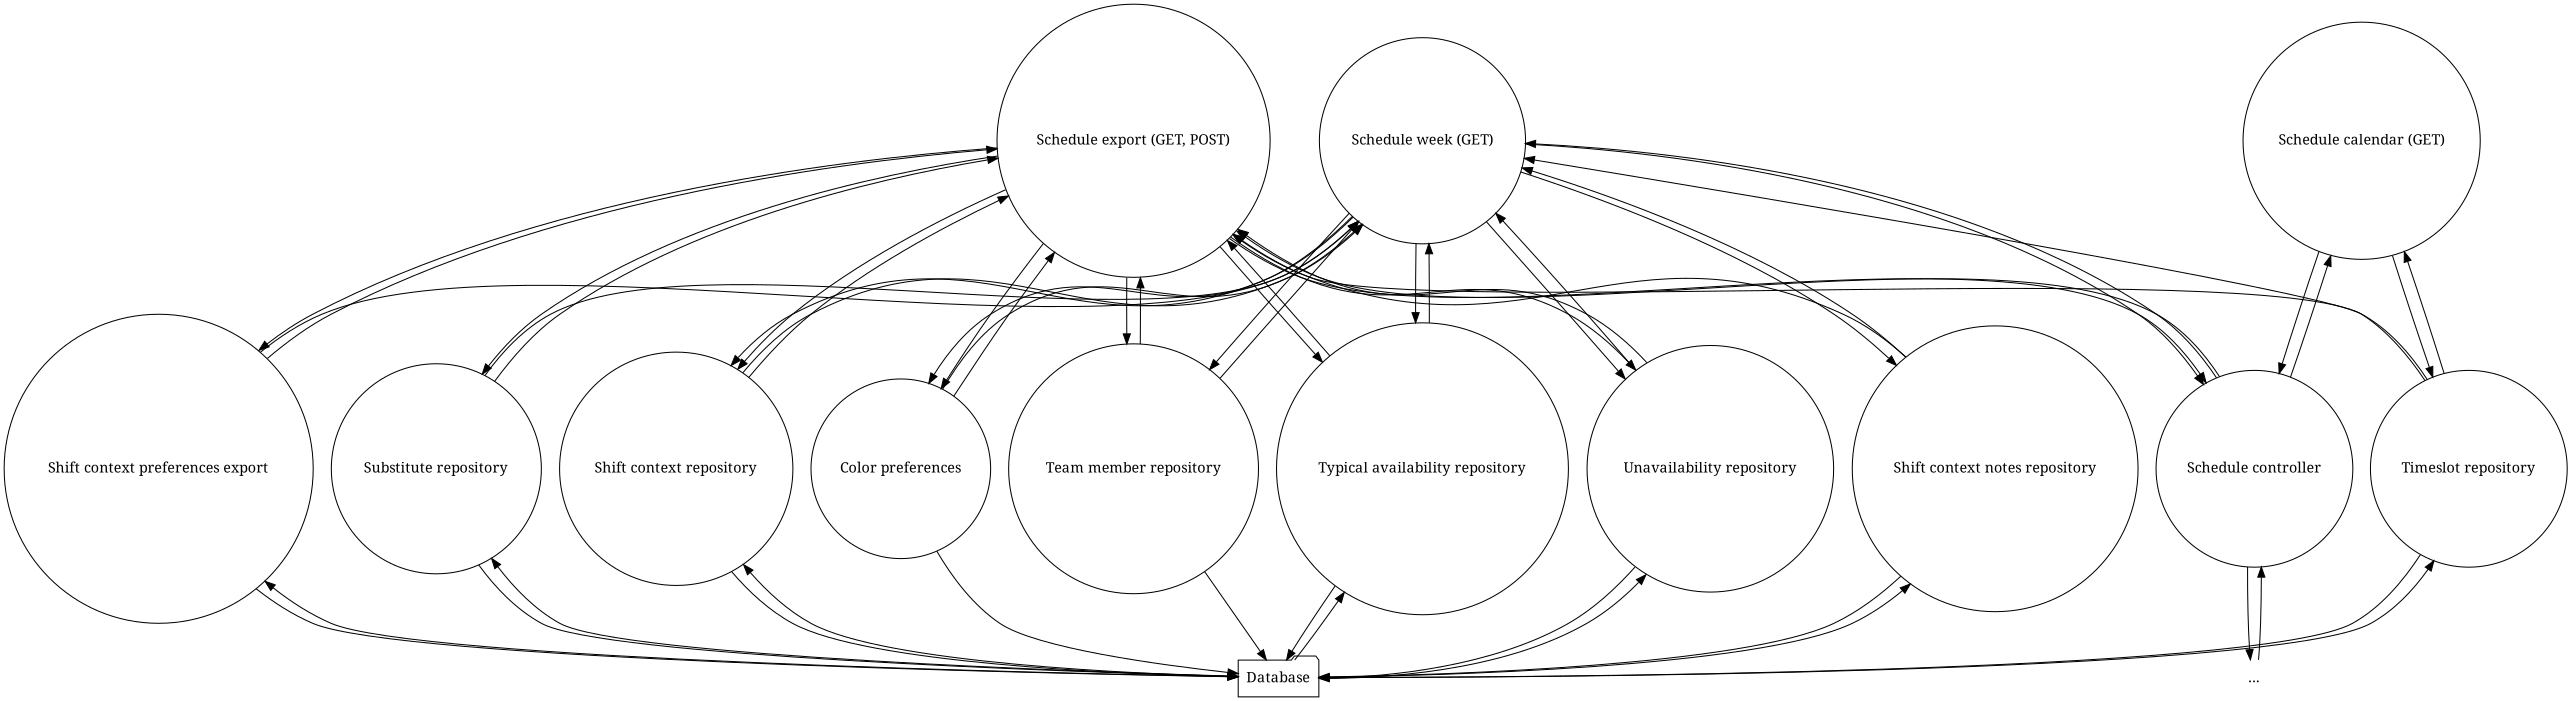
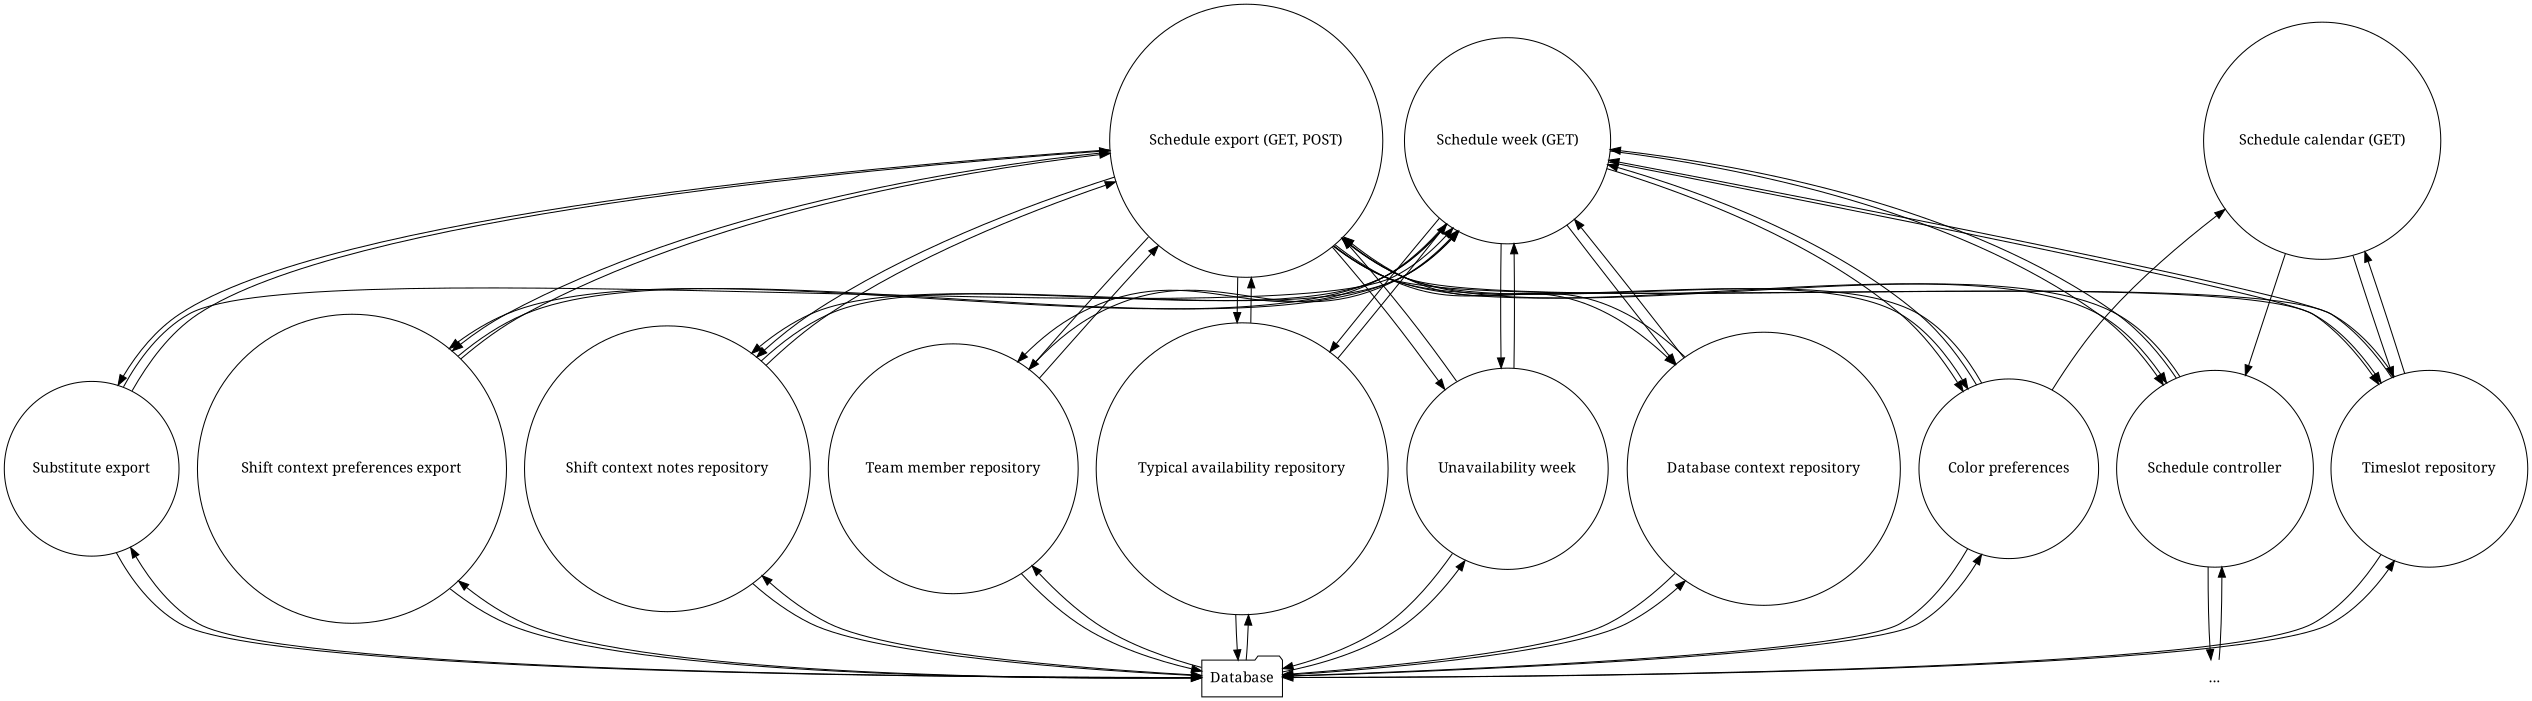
none -> (2004, 241)
none -> (931, 248)
none -> (1863, 292)
none -> (959, 300)
(2309, 322) -> (2122, 299)
(436, 469) -> (92, 469)
(676, 469) -> (1764, 469)
(1710, 469) -> (1508, 469)
none -> (1113, 633)
none -> (1644, 660)
